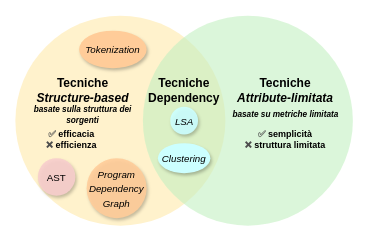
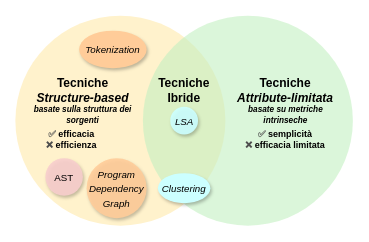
(184, 90) -> (184, 90)
(286, 114) -> (286, 114)
(285, 139) -> (285, 139)
(184, 158) -> (184, 188)
(57, 177) -> (64, 177)
